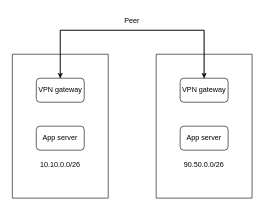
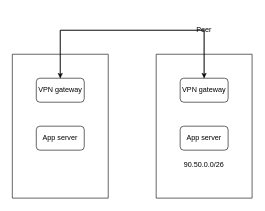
(132, 21) -> (204, 30)
(60, 165) -> none
